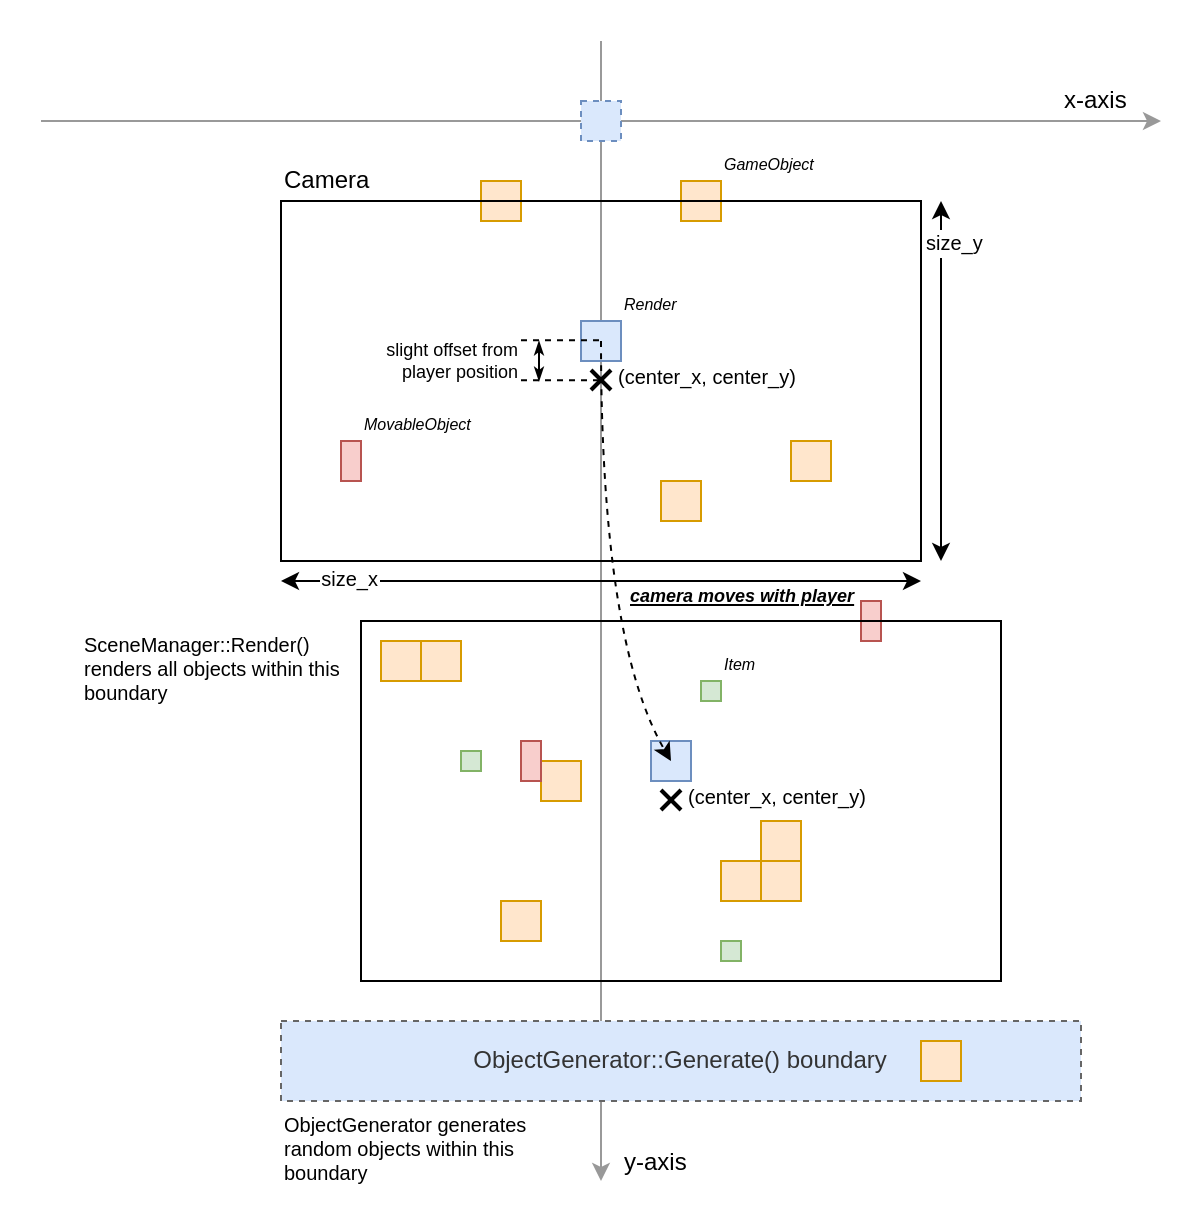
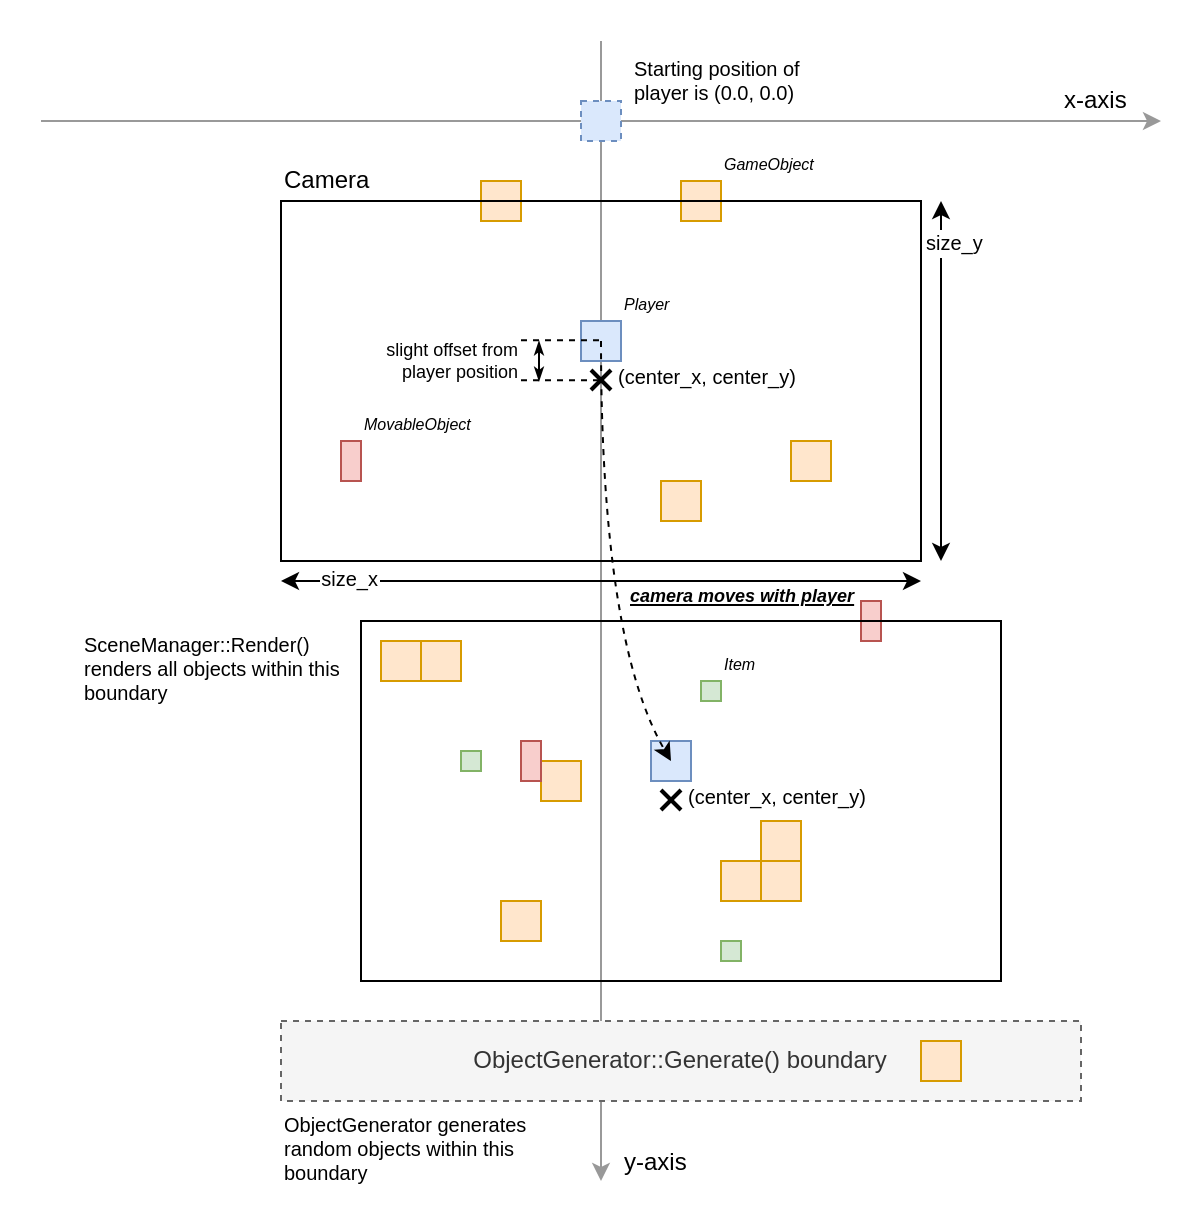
none -> (721, 81)
(652, 305) -> (650, 305)
(681, 1061) -> (681, 1061)
